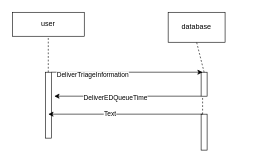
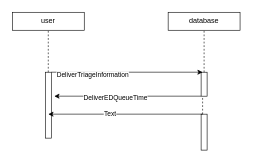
(48, 24) -> (48, 21)
(197, 27) -> (204, 21)
